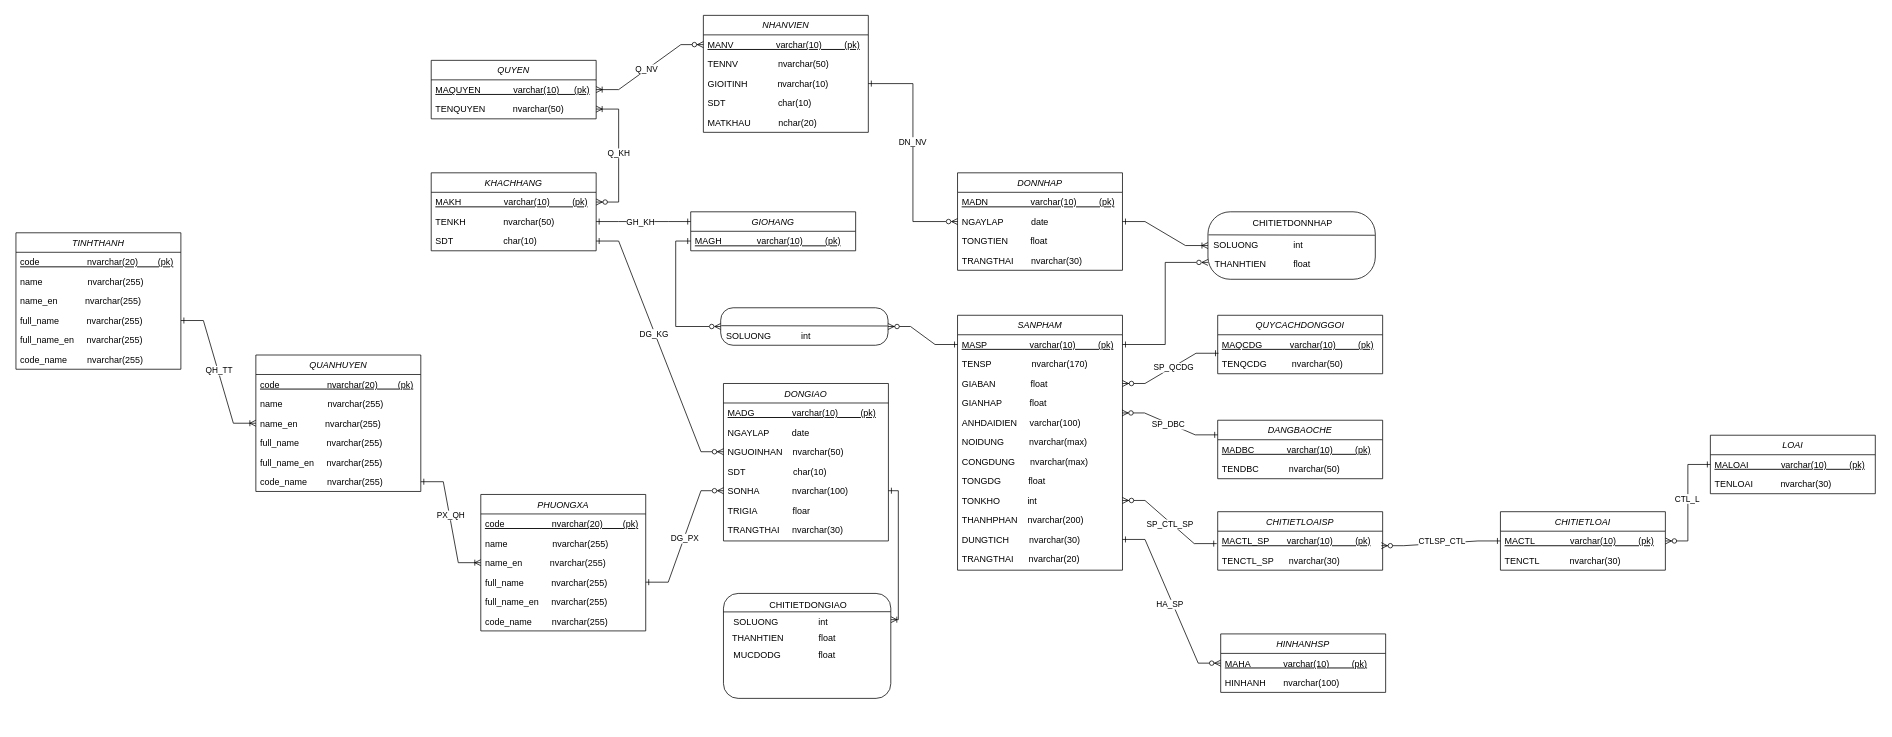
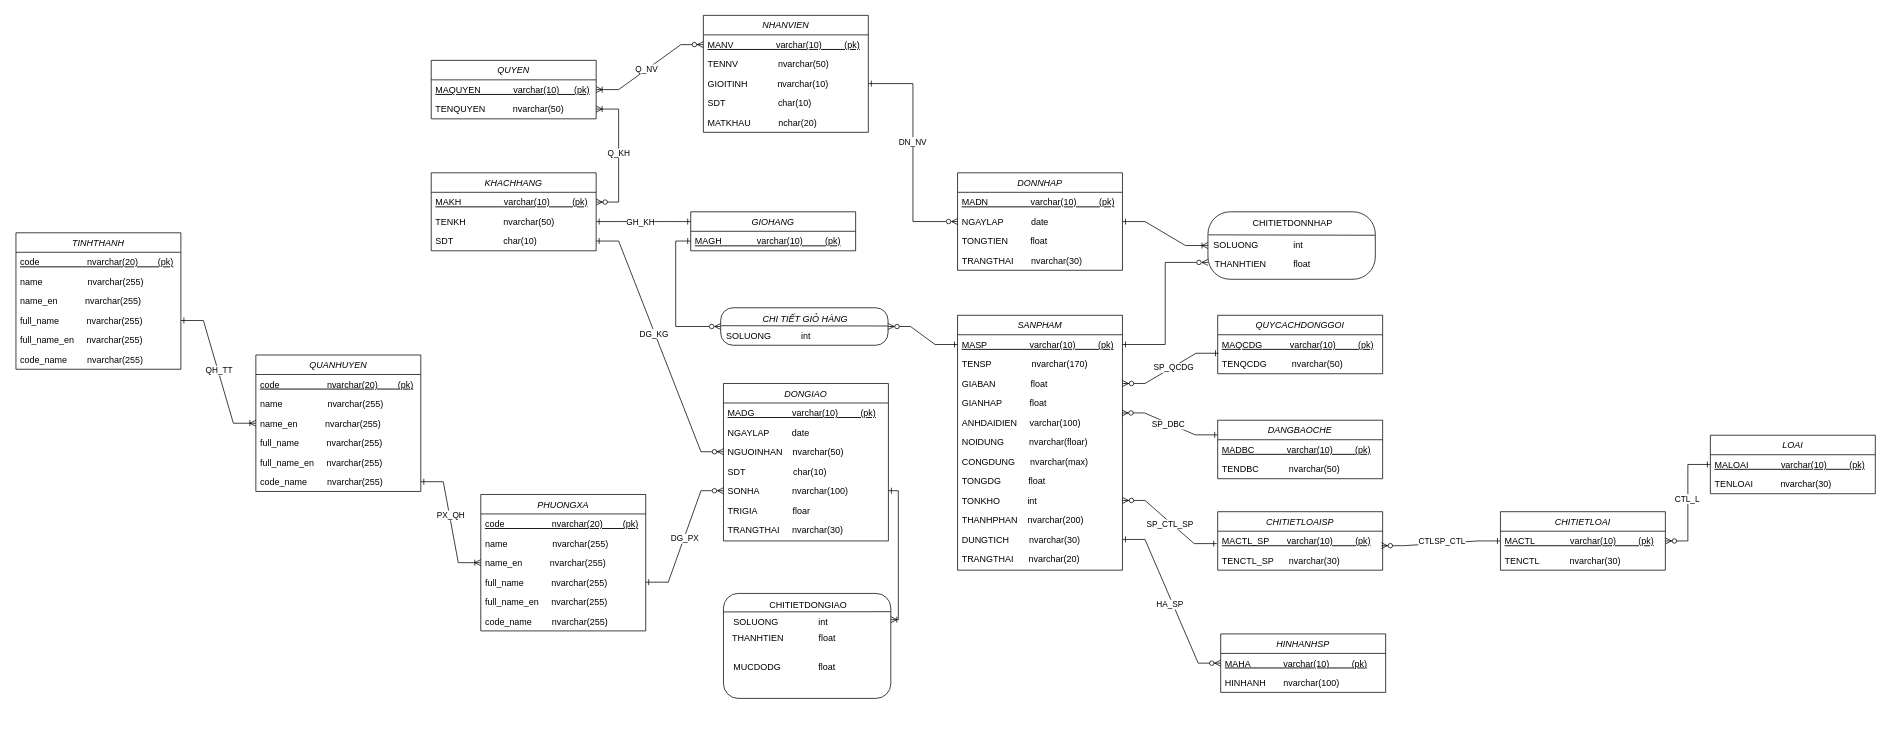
none -> (805, 317)
(1031, 443) -> (1035, 443)
(808, 653) -> (808, 664)
